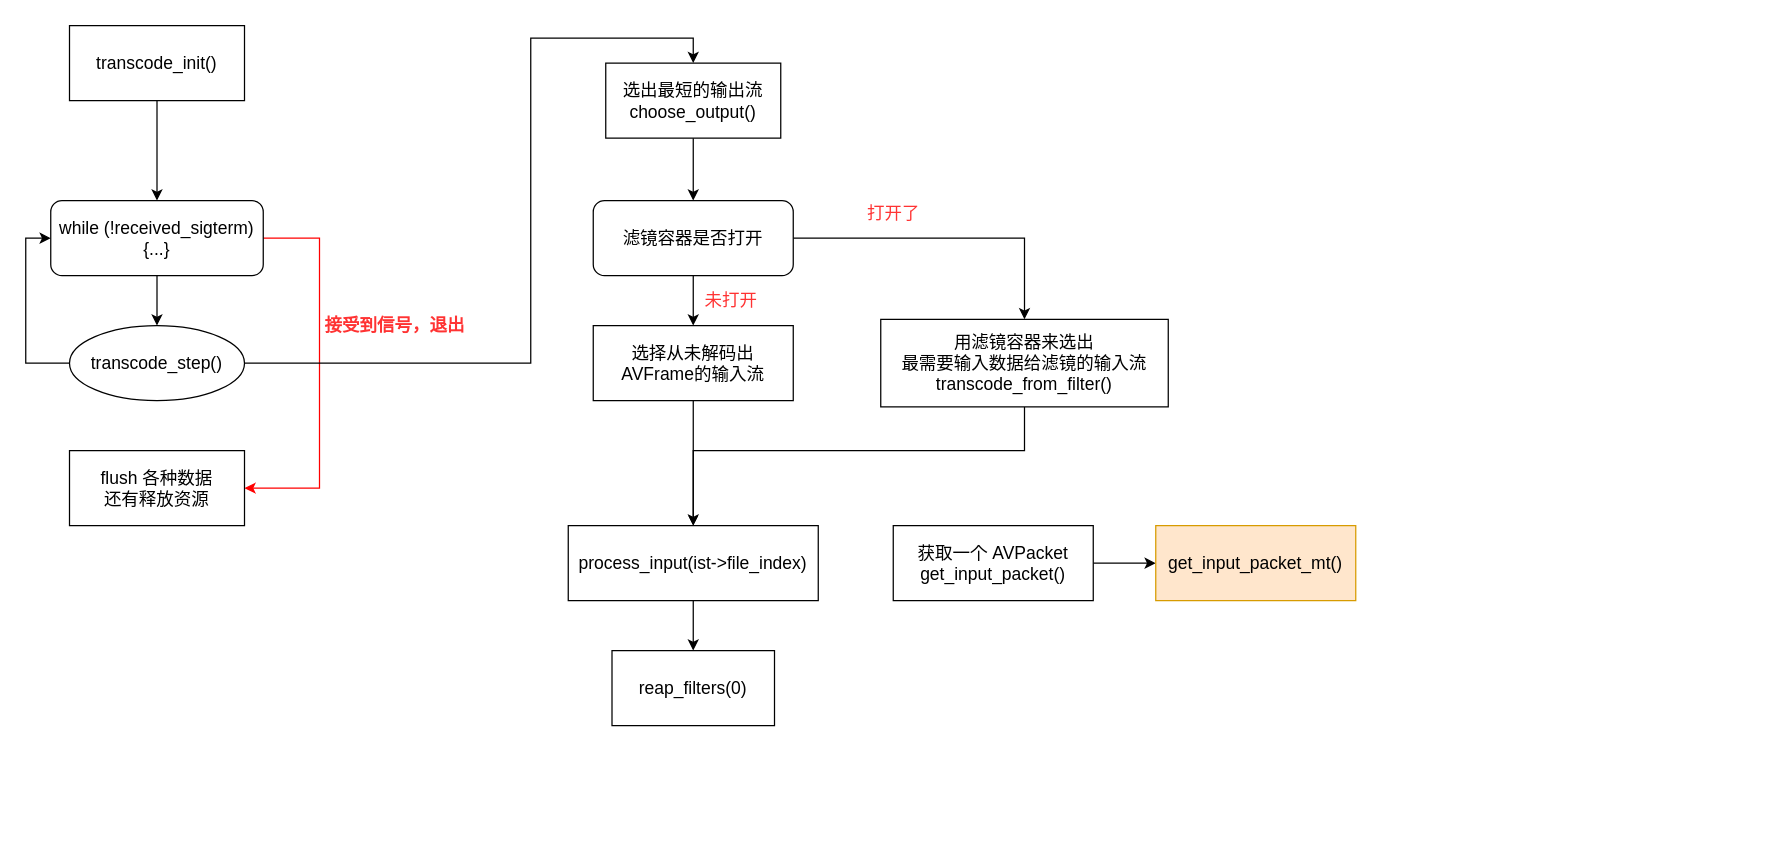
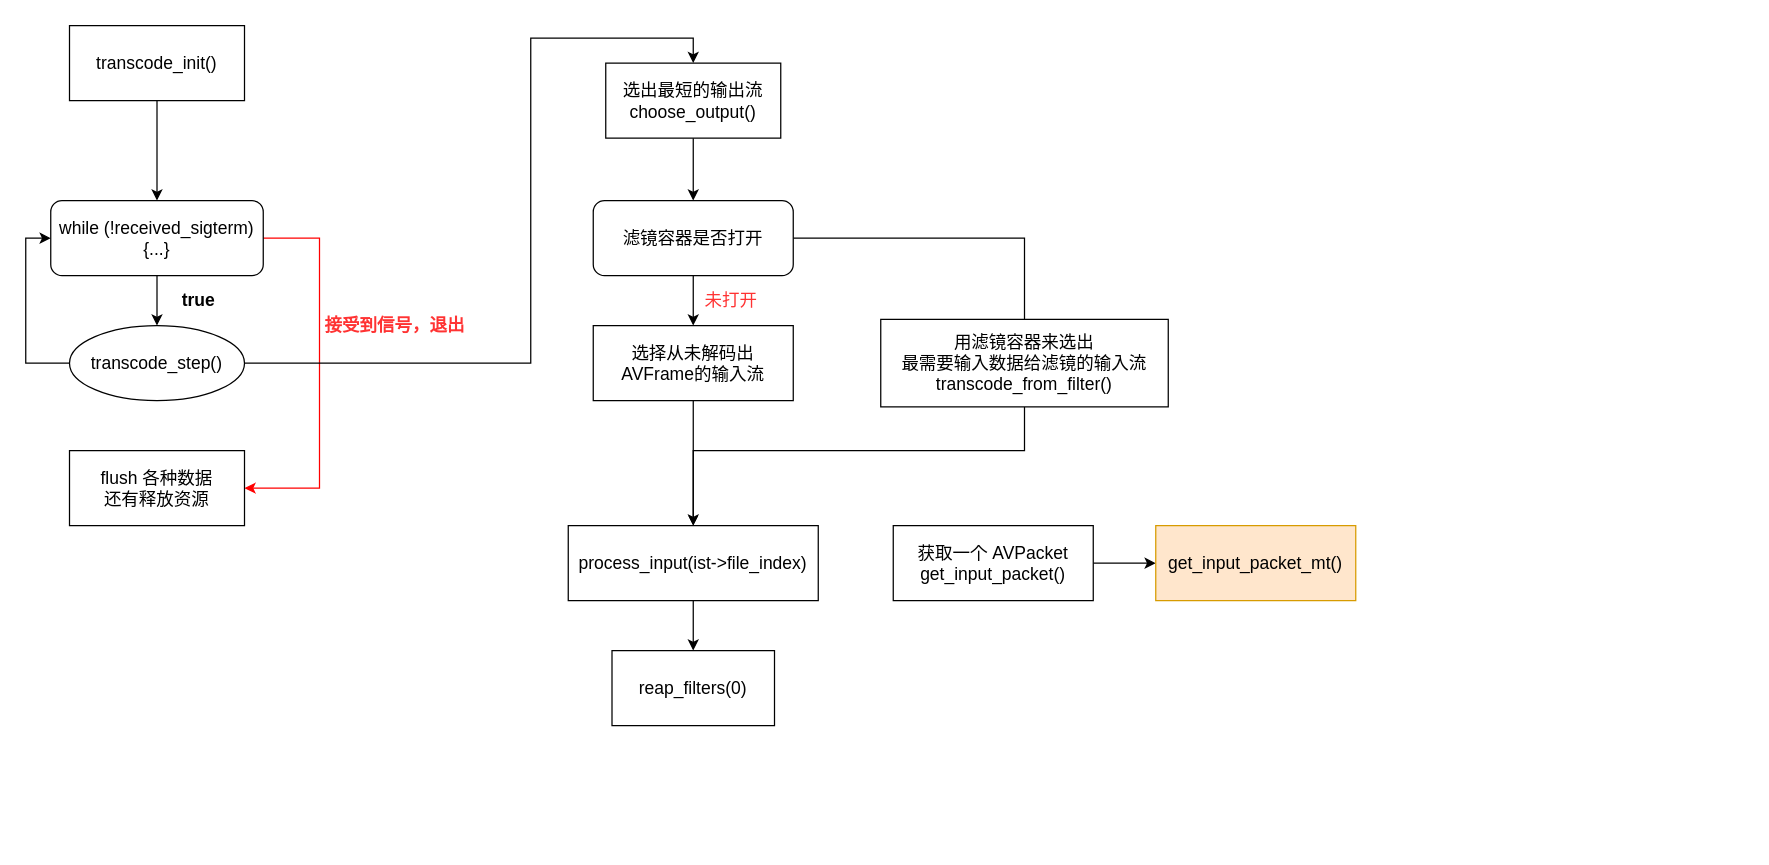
(893, 213) -> none
none -> (198, 301)
(1024, 309) -> (1024, 313)
